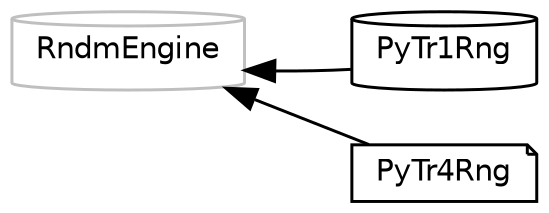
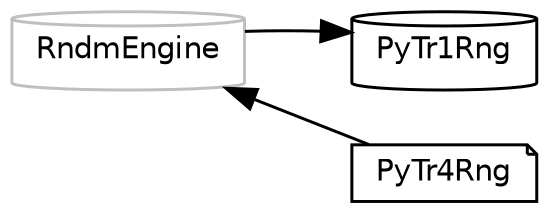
(313, 71) -> (283, 31)
